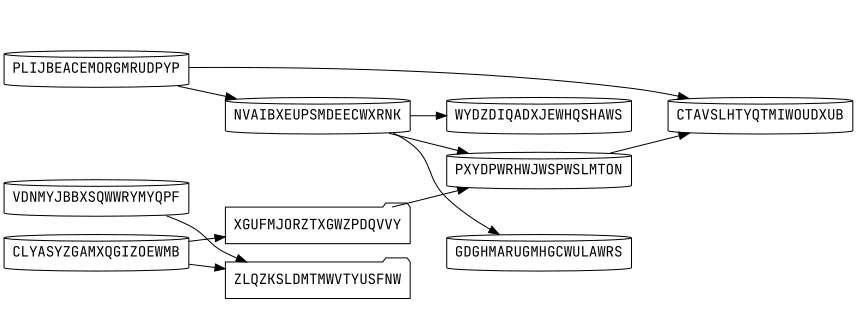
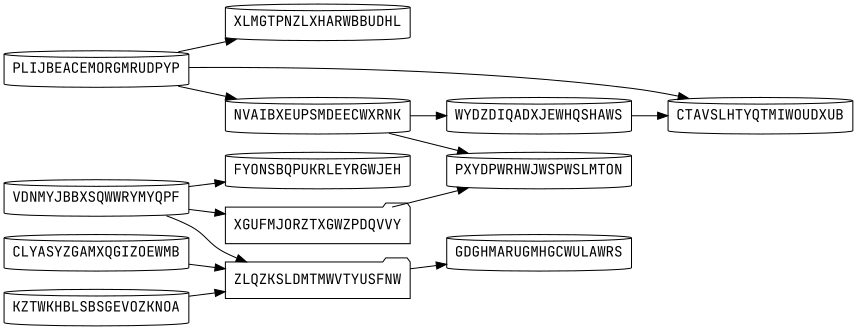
none -> (318, 22)
(645, 144) -> (645, 116)
none -> (318, 171)
(437, 185) -> (423, 267)
(199, 240) -> (202, 211)
none -> (96, 308)
